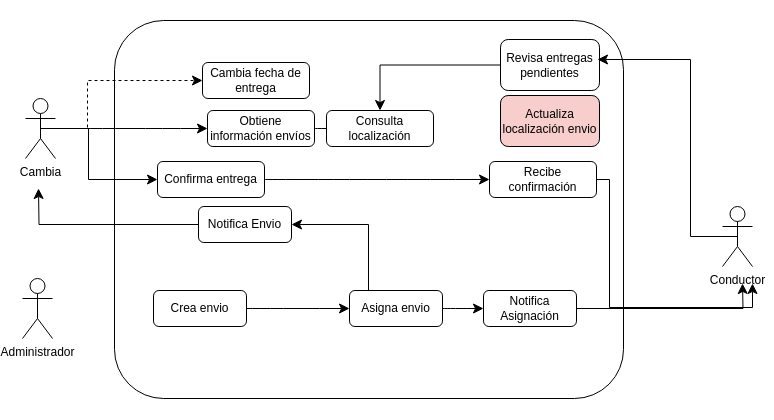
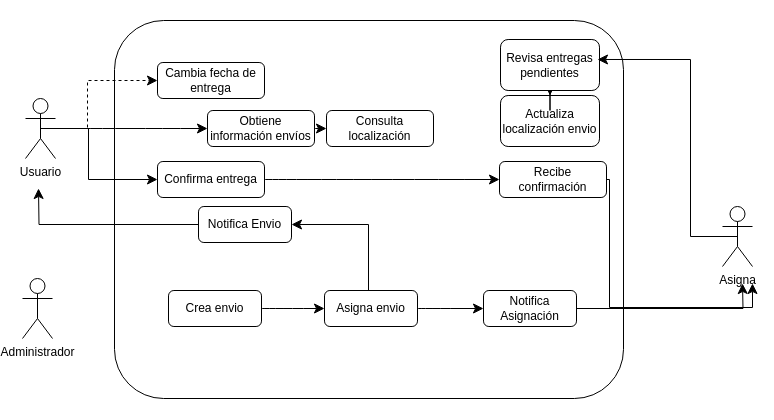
(422, 65) -> (550, 111)
(256, 81) -> (211, 81)
(550, 121) -> (550, 121)
(319, 129) -> (316, 129)
(41, 173) -> (41, 173)
(543, 180) -> (553, 180)
(738, 281) -> (738, 281)
(200, 309) -> (215, 309)
(396, 309) -> (371, 309)
